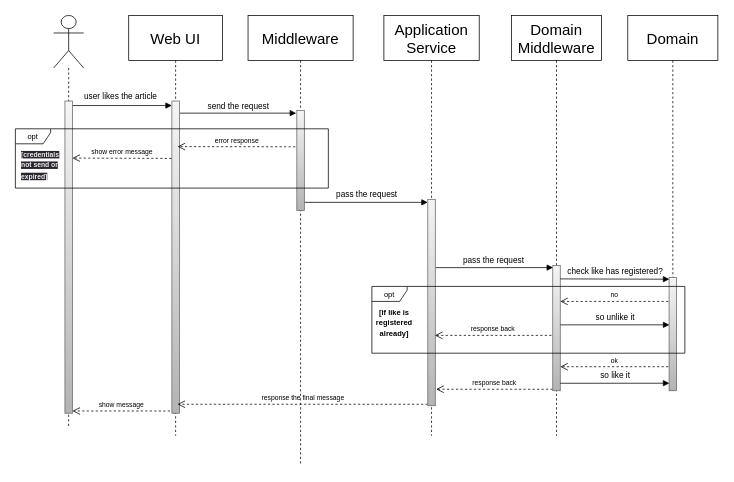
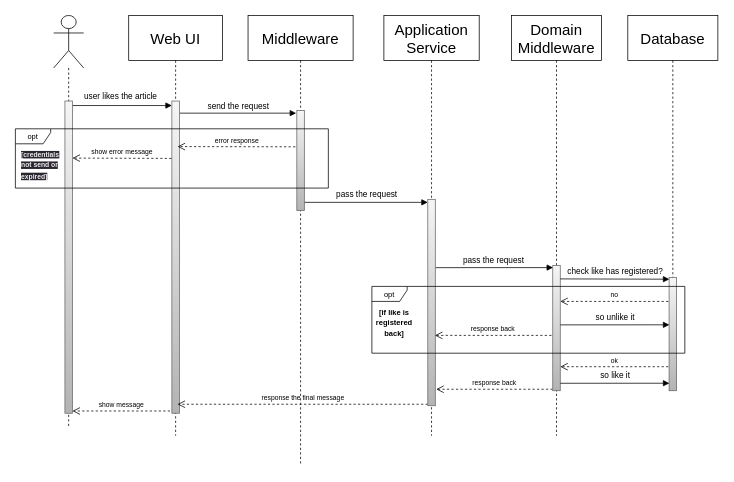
(672, 38) -> (672, 38)
(394, 323) -> (394, 323)
